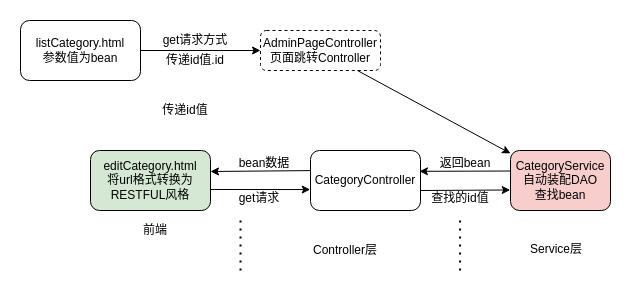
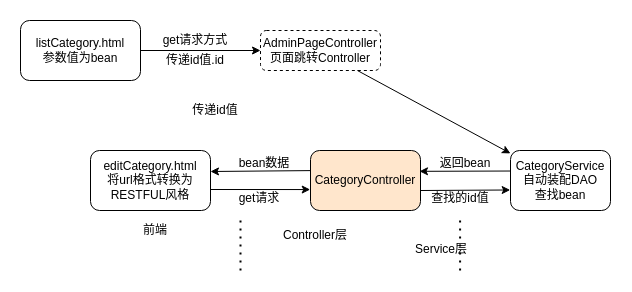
(186, 111) -> (216, 111)
(151, 181) -> (151, 181)
(366, 181) -> (366, 181)
(561, 181) -> (561, 181)
(557, 250) -> (442, 250)
(346, 251) -> (316, 236)
